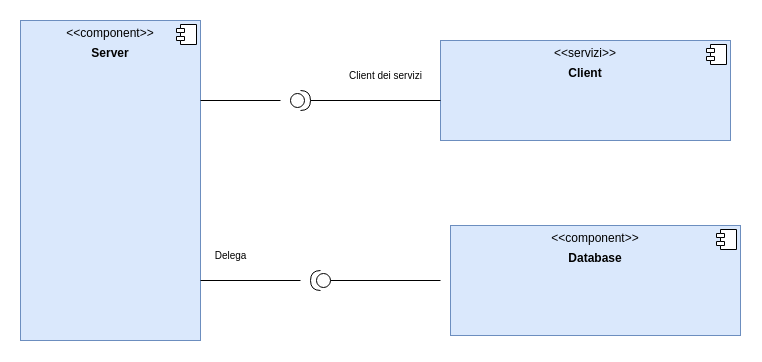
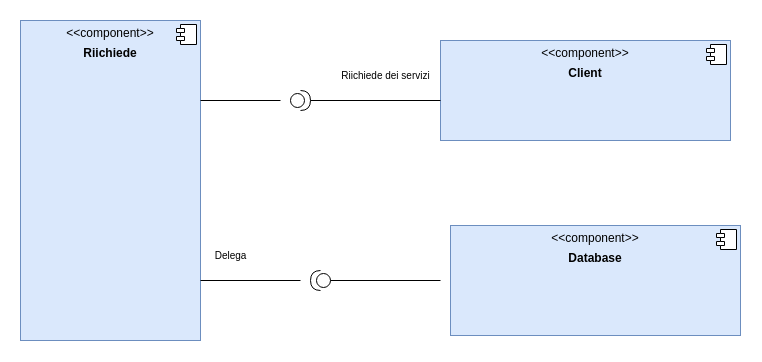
(64, 21) -> (64, 21)
(474, 41) -> (484, 41)
(386, 76) -> (386, 76)
